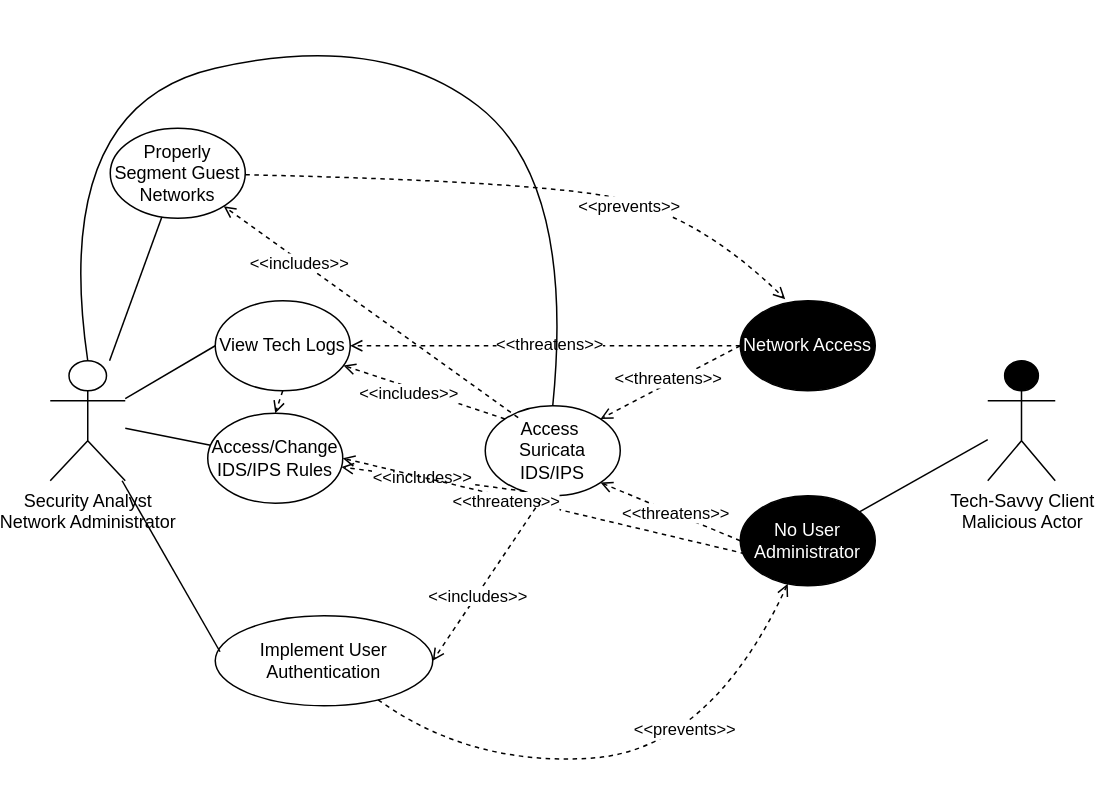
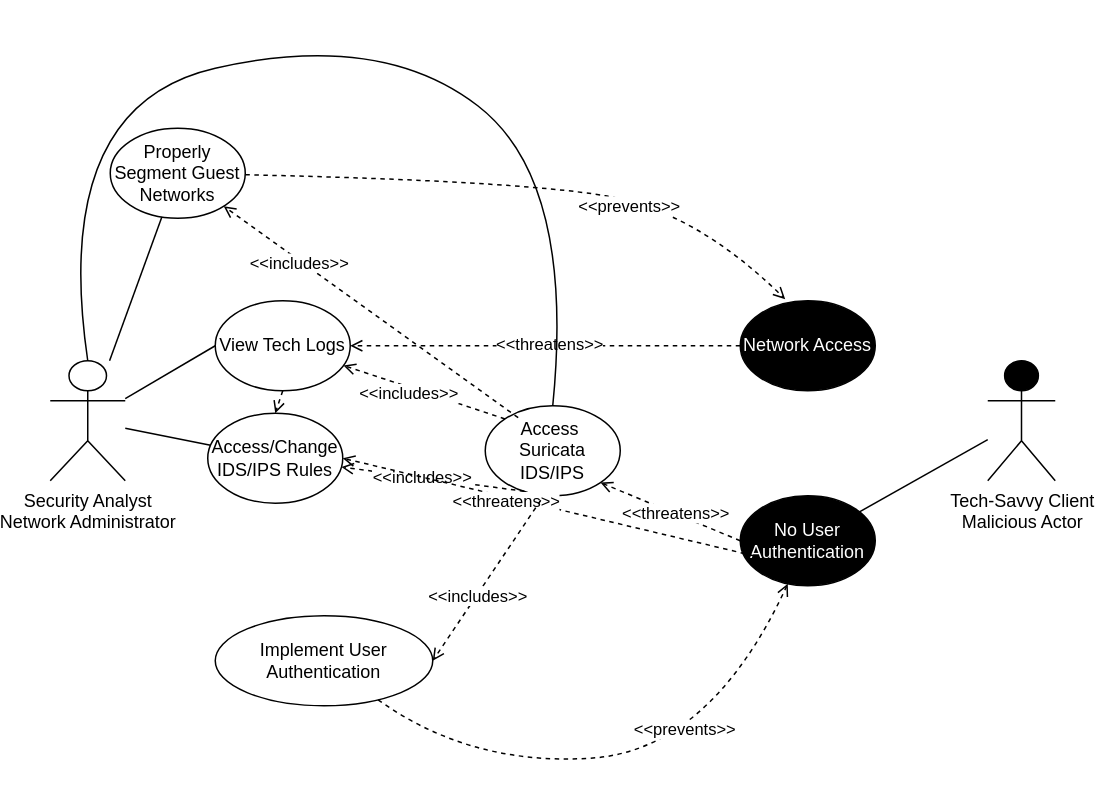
(671, 382) -> none
(808, 541) -> (808, 541)
(171, 566) -> none
